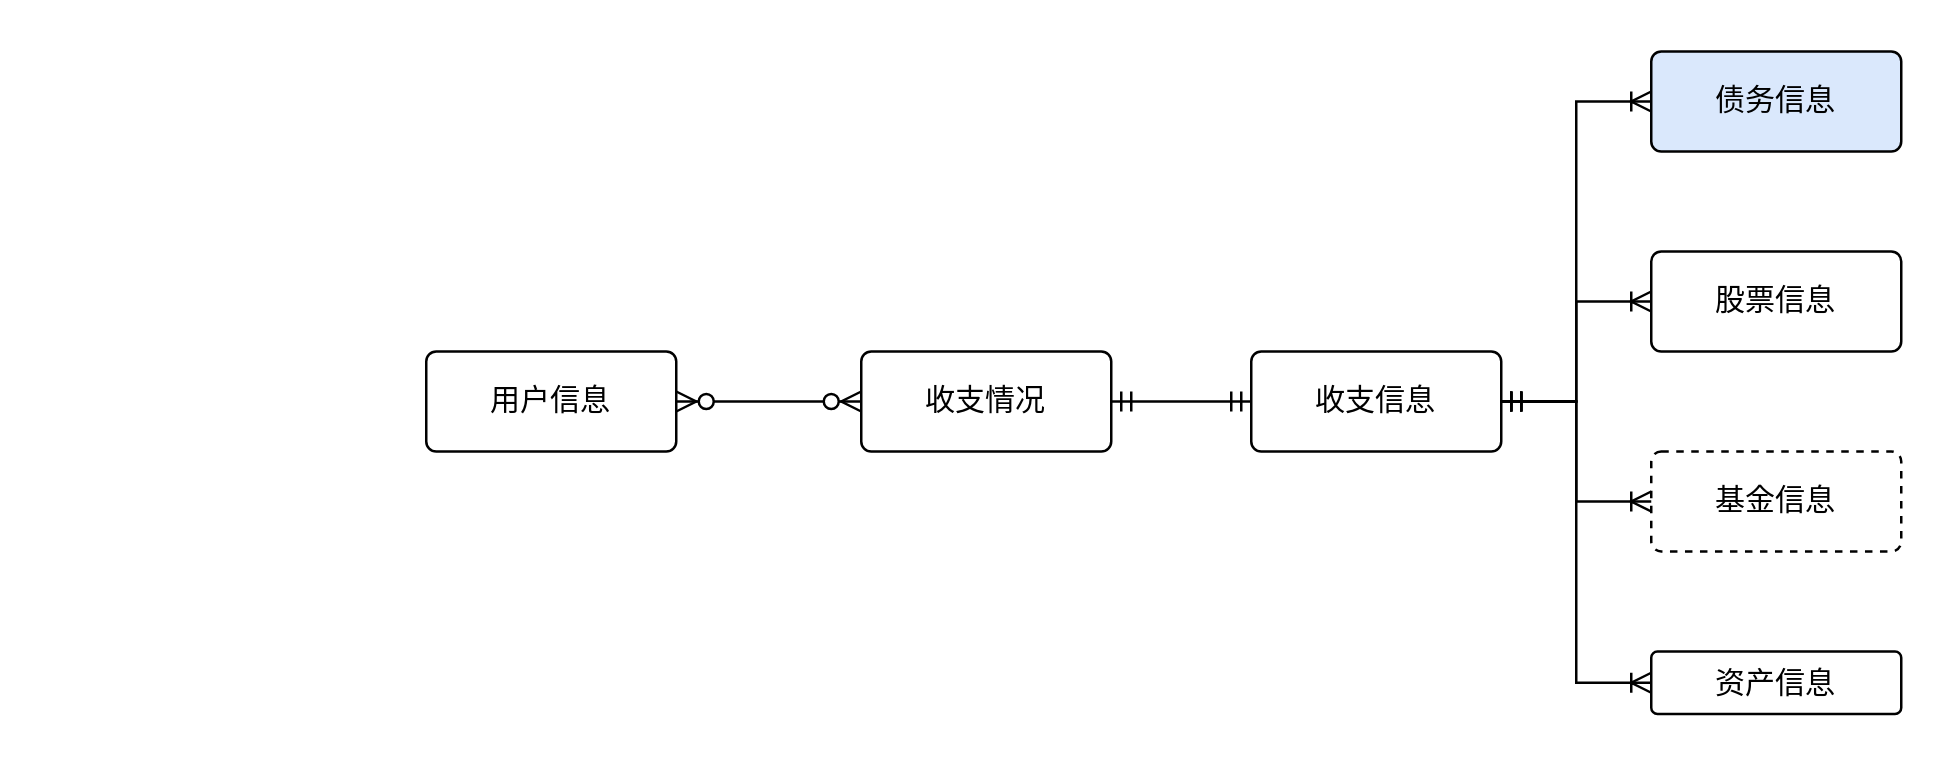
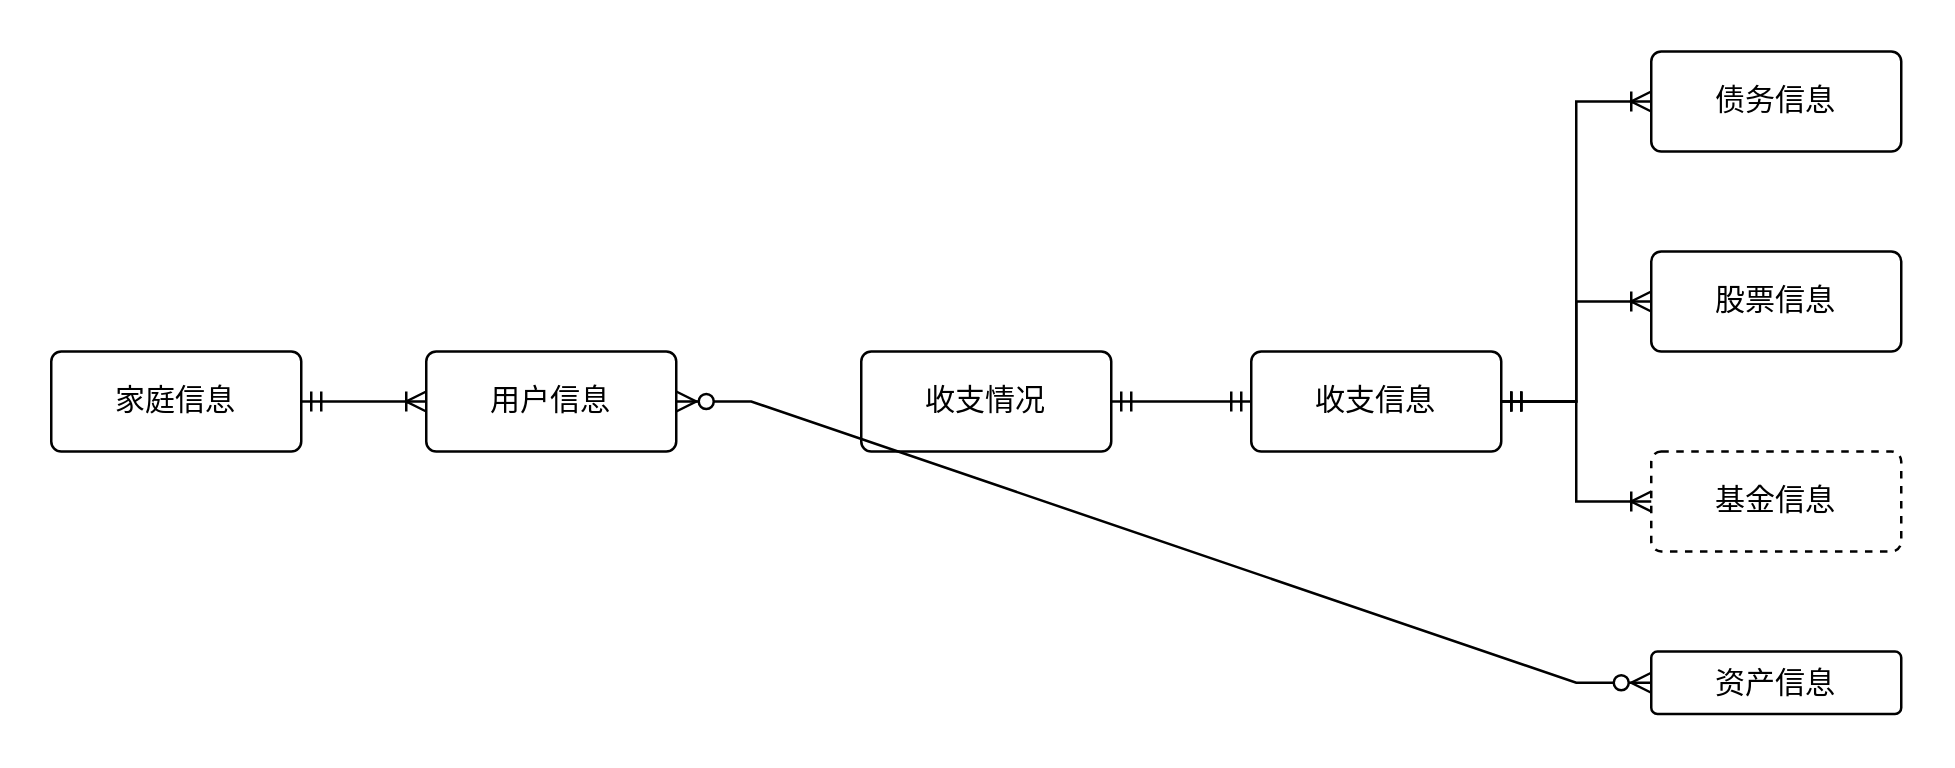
(1776, 101) -> (1776, 101)
none -> (176, 401)
none -> (364, 401)
(788, 401) -> (1161, 541)
(1576, 592) -> none
